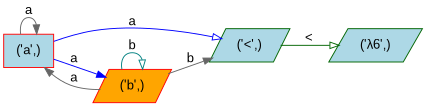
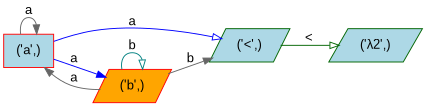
(376, 45) -> (376, 45)
